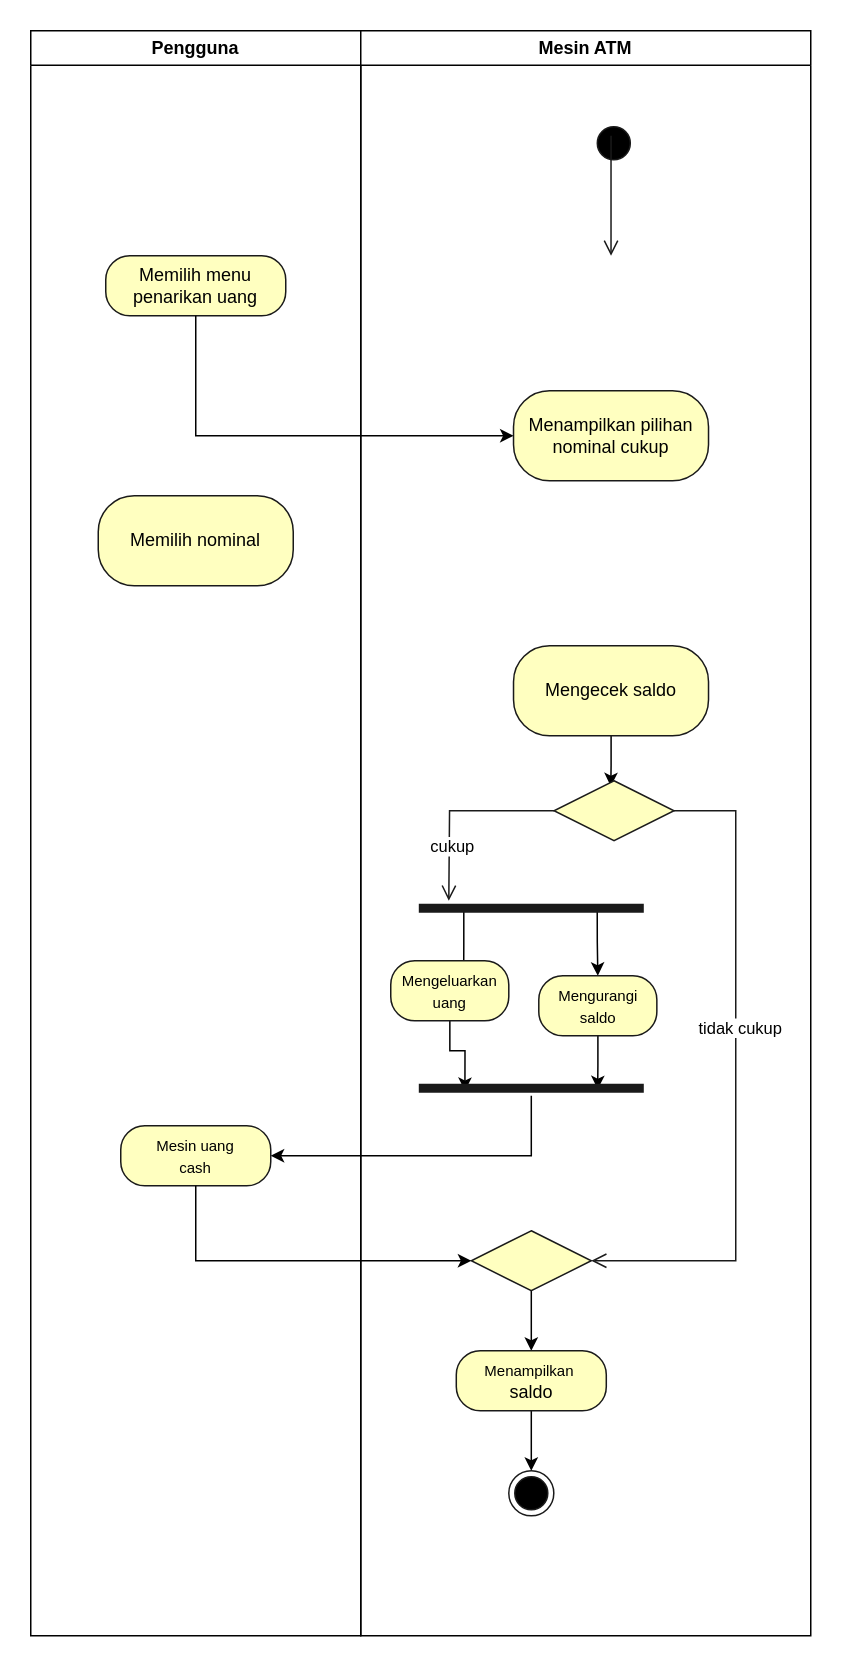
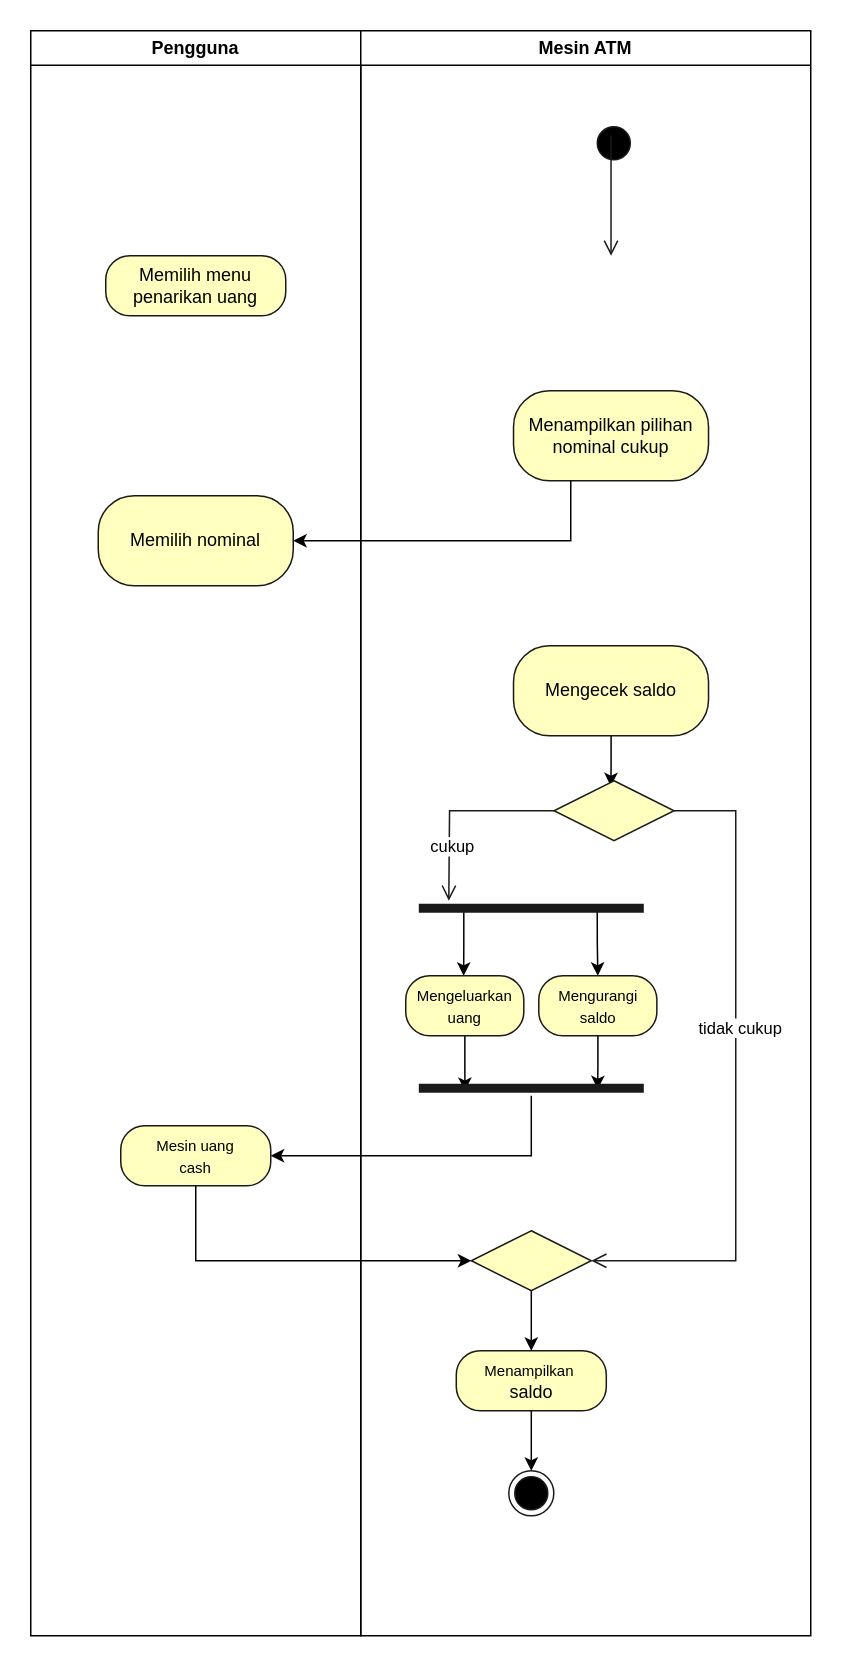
(290, 436) -> none
none -> (467, 541)
(450, 991) -> (465, 1006)
